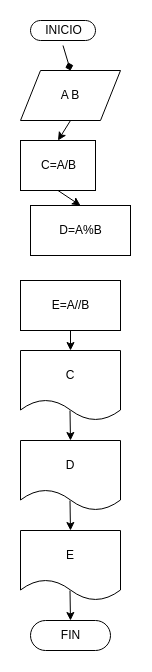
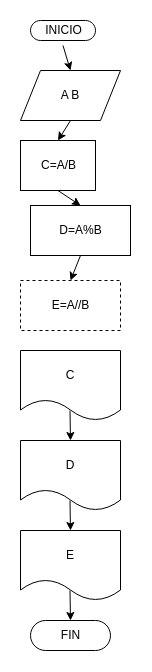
(68, 62) -> (68, 62)
none -> (77, 265)
(71, 306) -> (71, 306)
(71, 337) -> none
